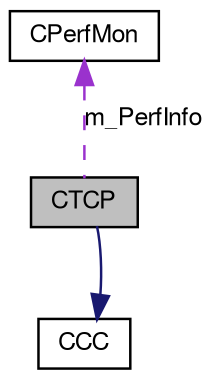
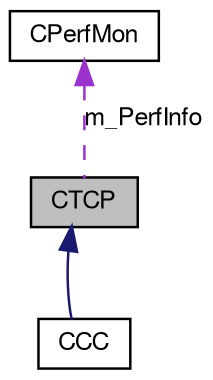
(101, 260) -> (68, 285)
